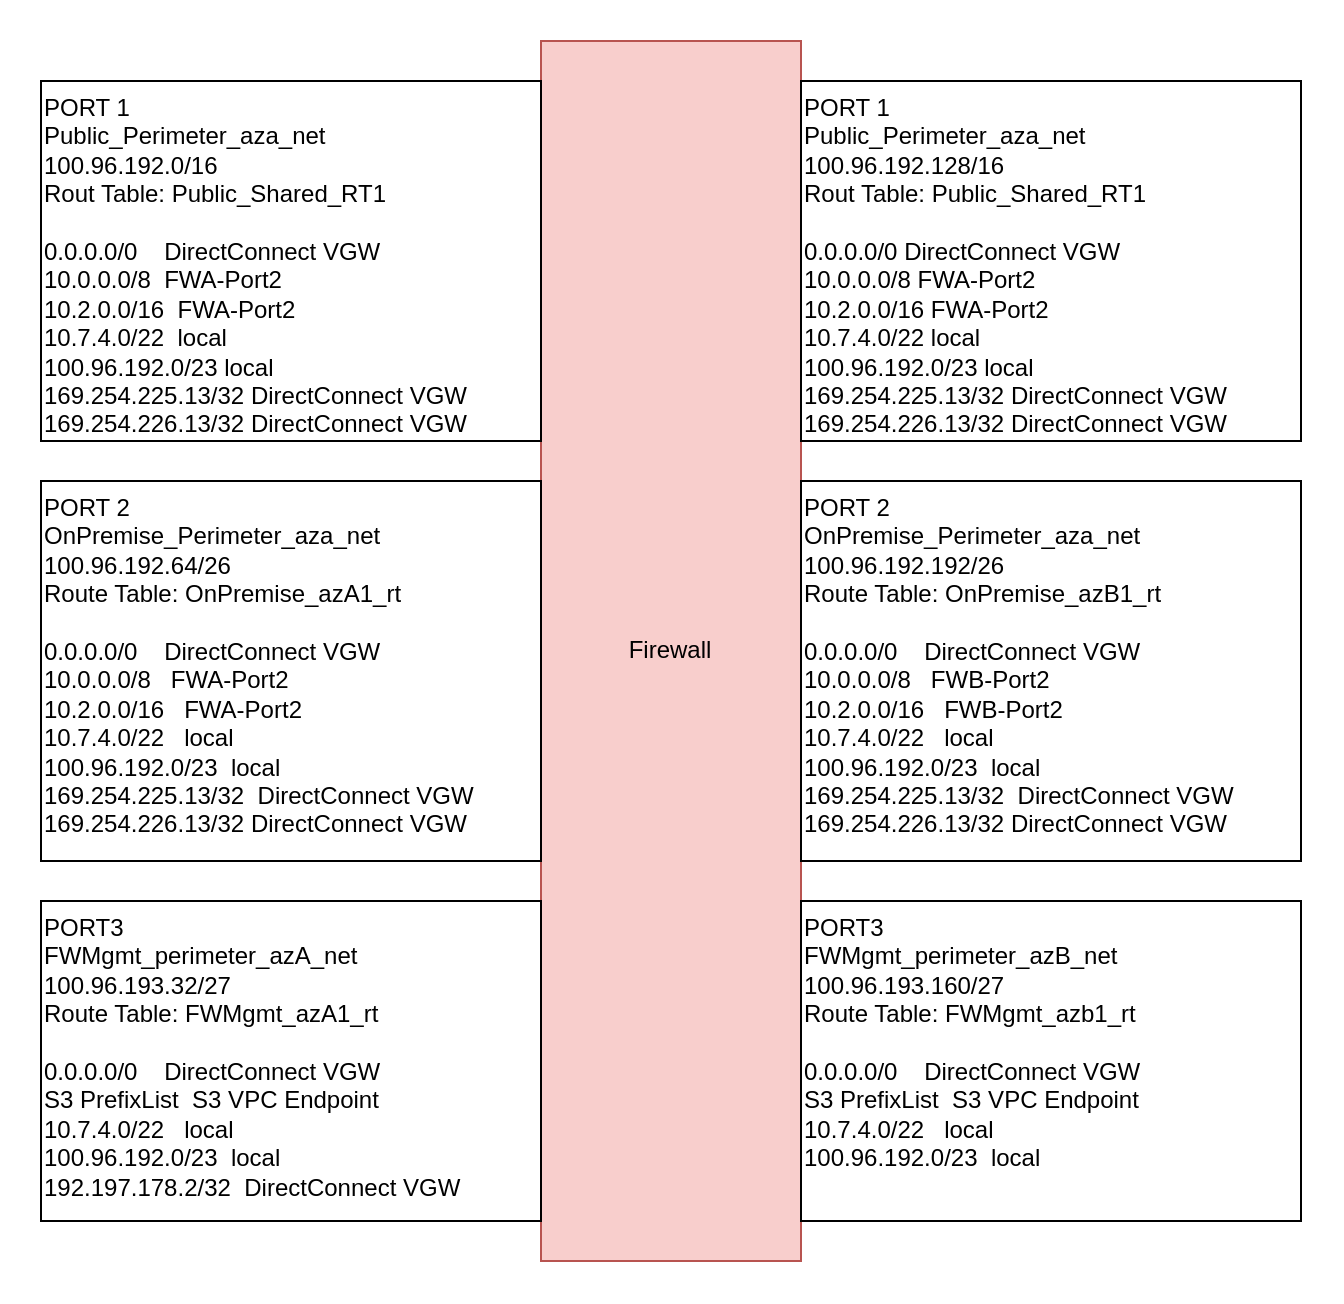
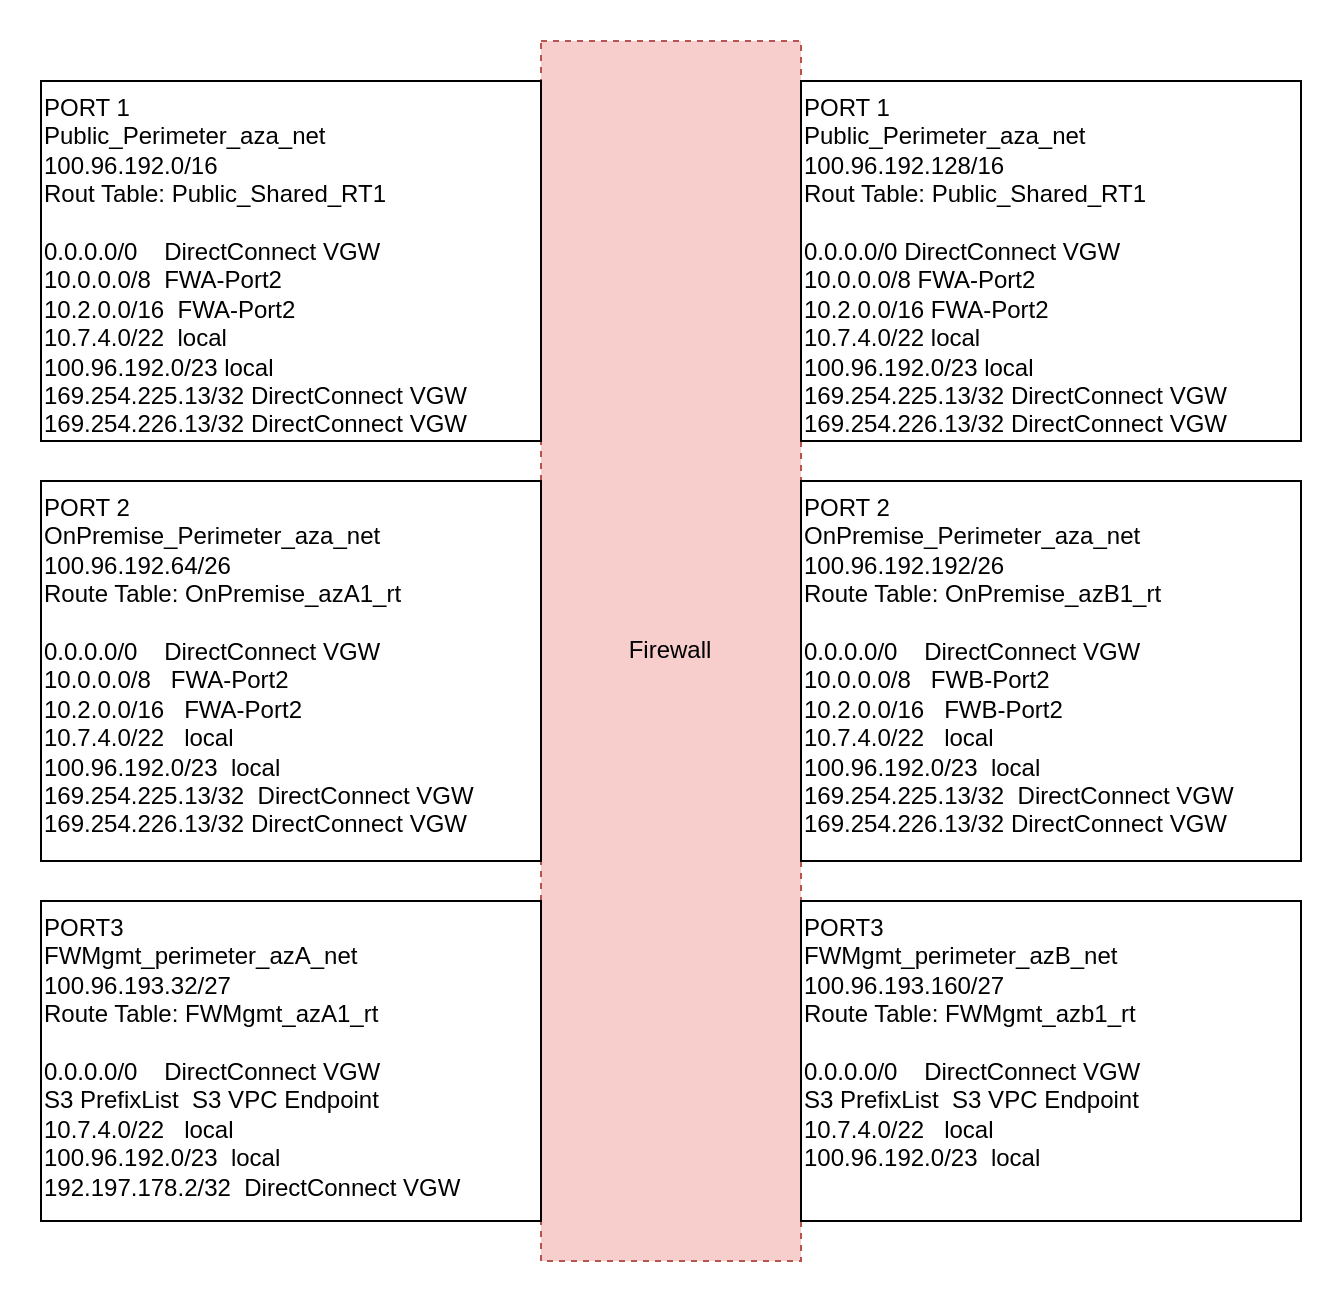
(671, 651) -> (671, 651)
